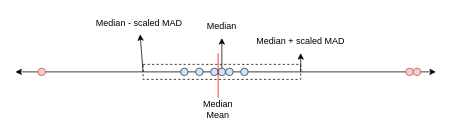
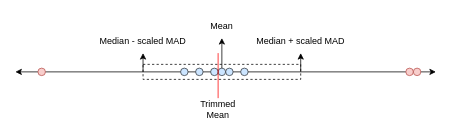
(139, 23) -> (143, 42)
(222, 27) -> (222, 27)
(218, 109) -> (218, 109)
